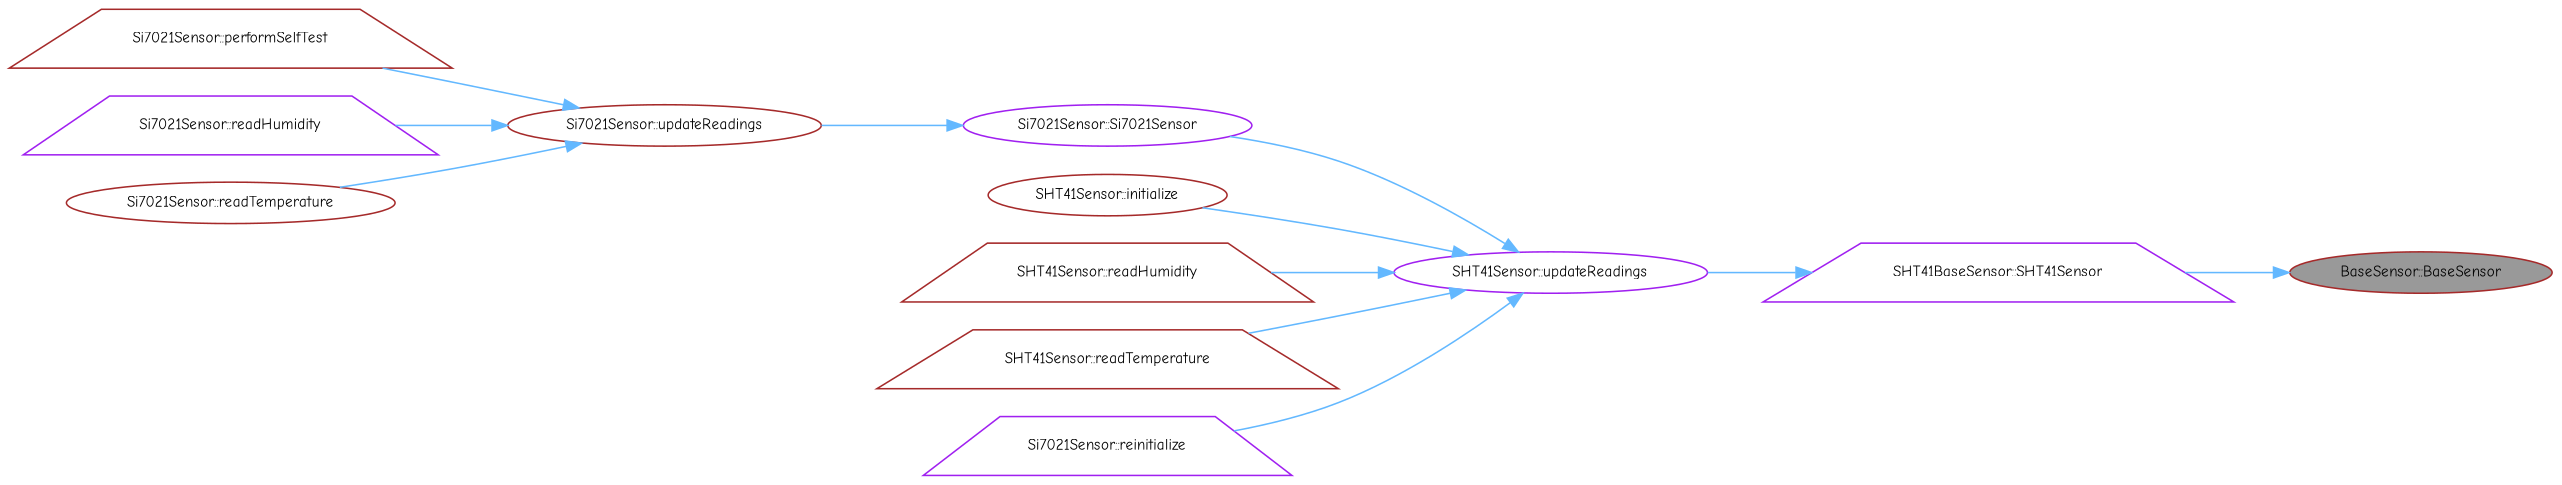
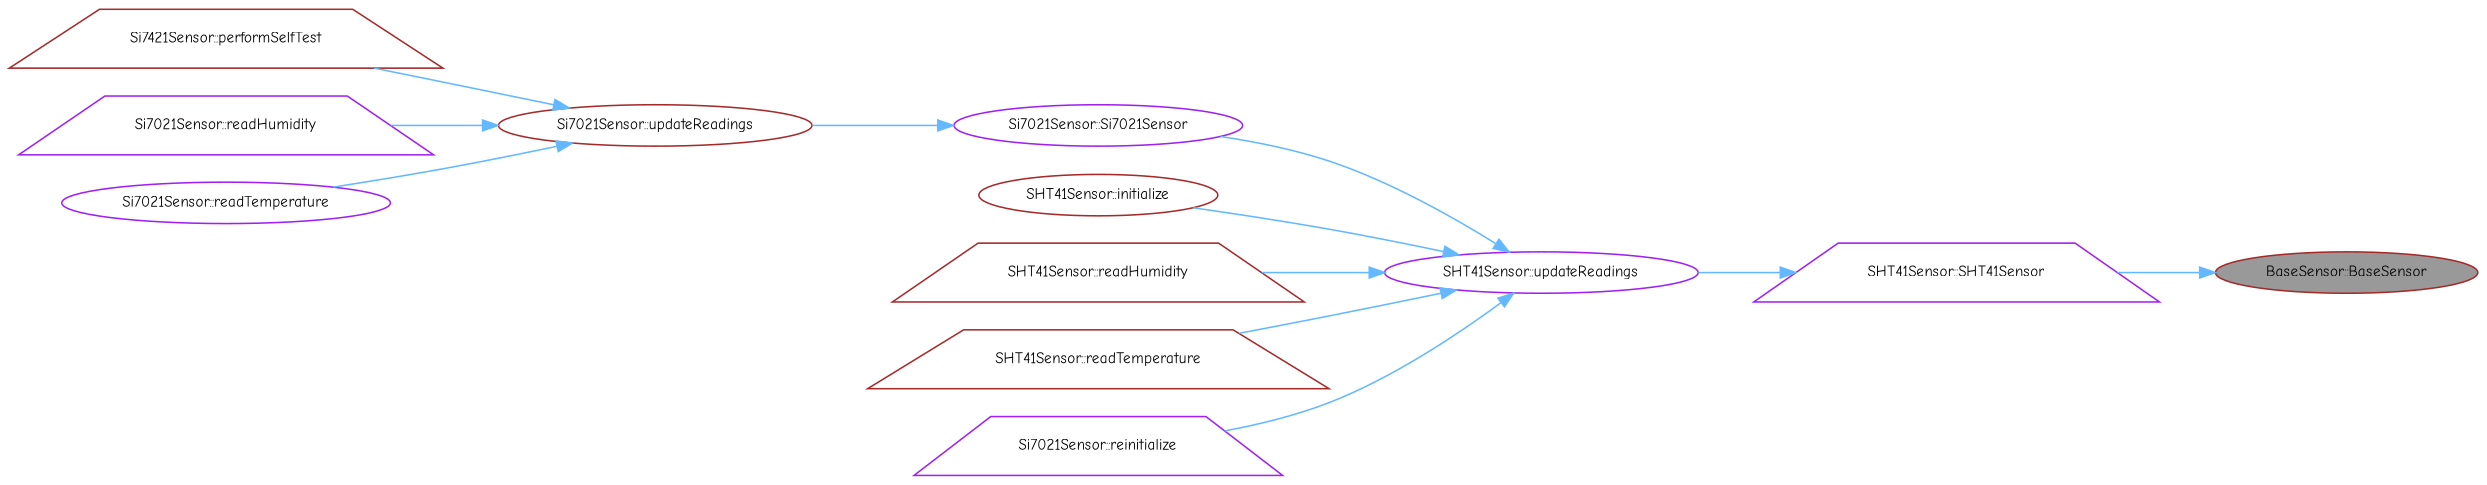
(231, 39) -> (226, 39)
(231, 203) -> (226, 203)
(1998, 273) -> (1957, 273)
